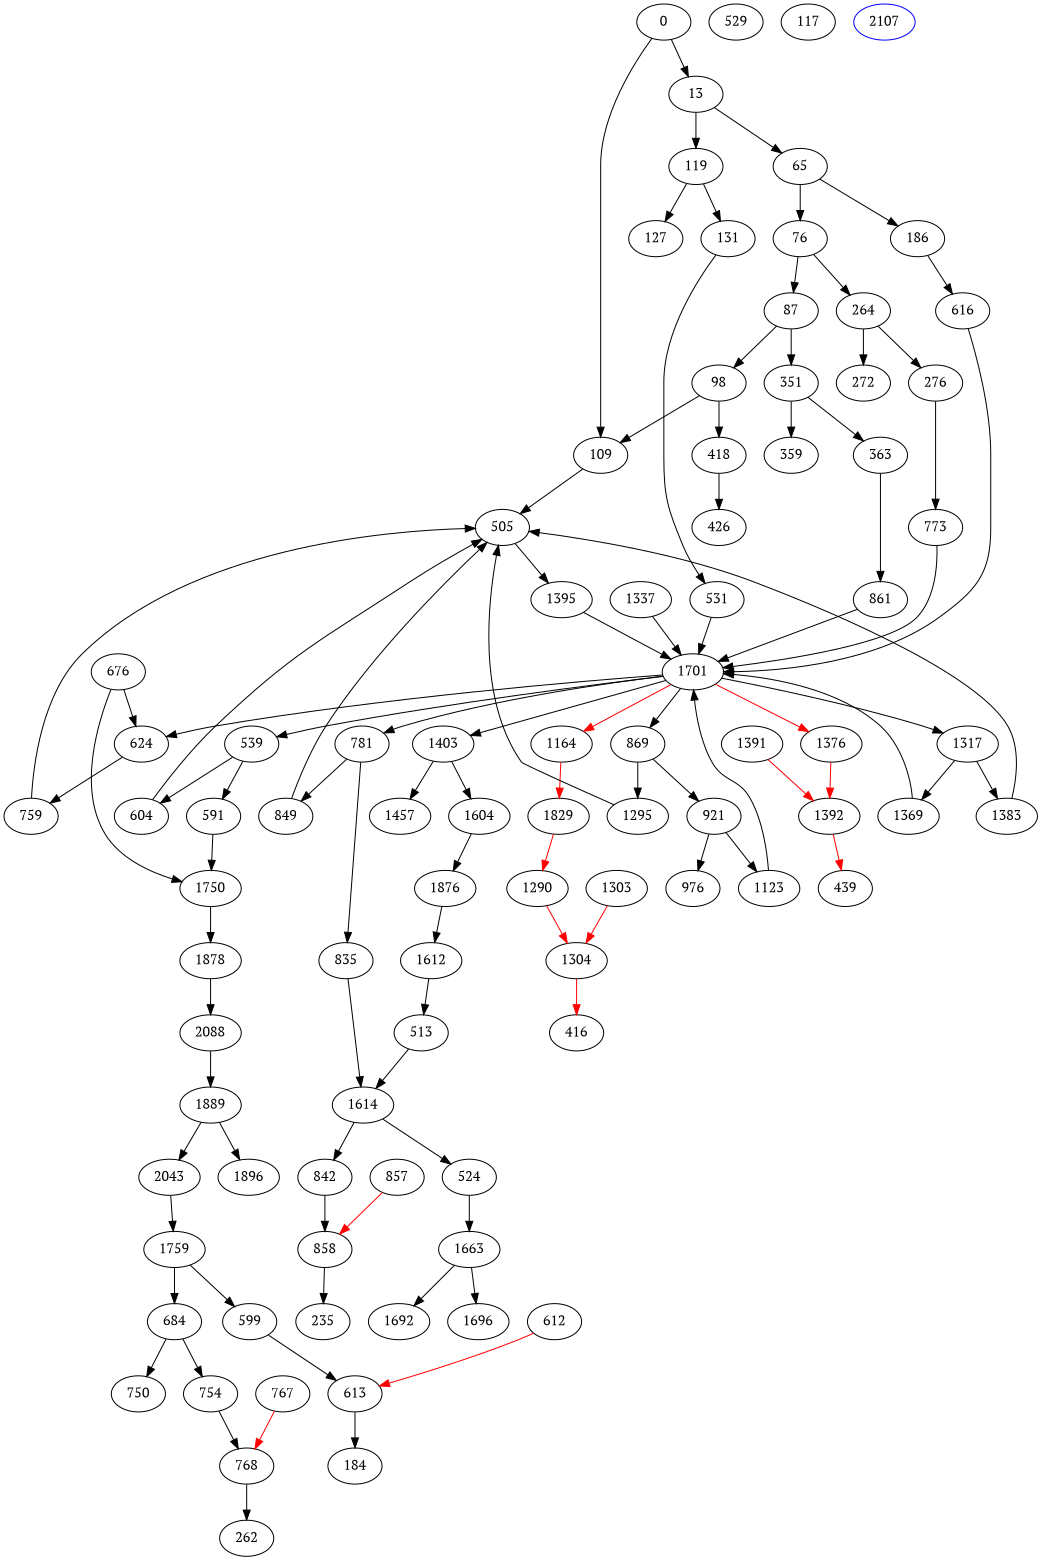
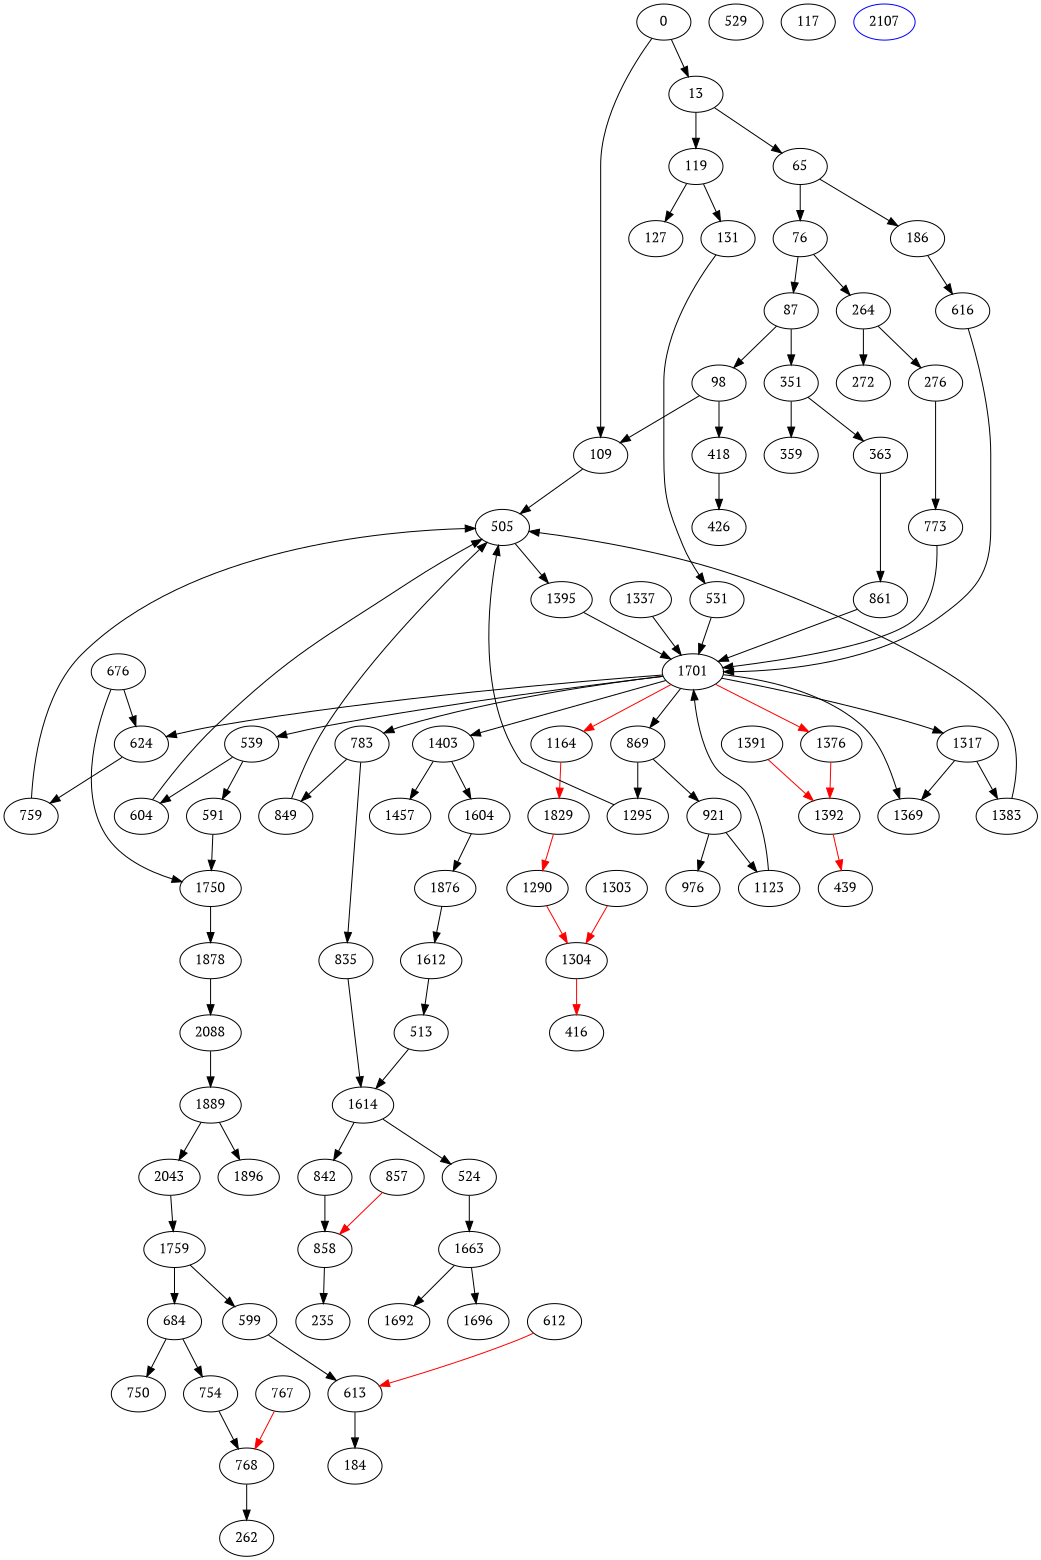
(827, 694) -> (845, 713)
(362, 744) -> (362, 744)
